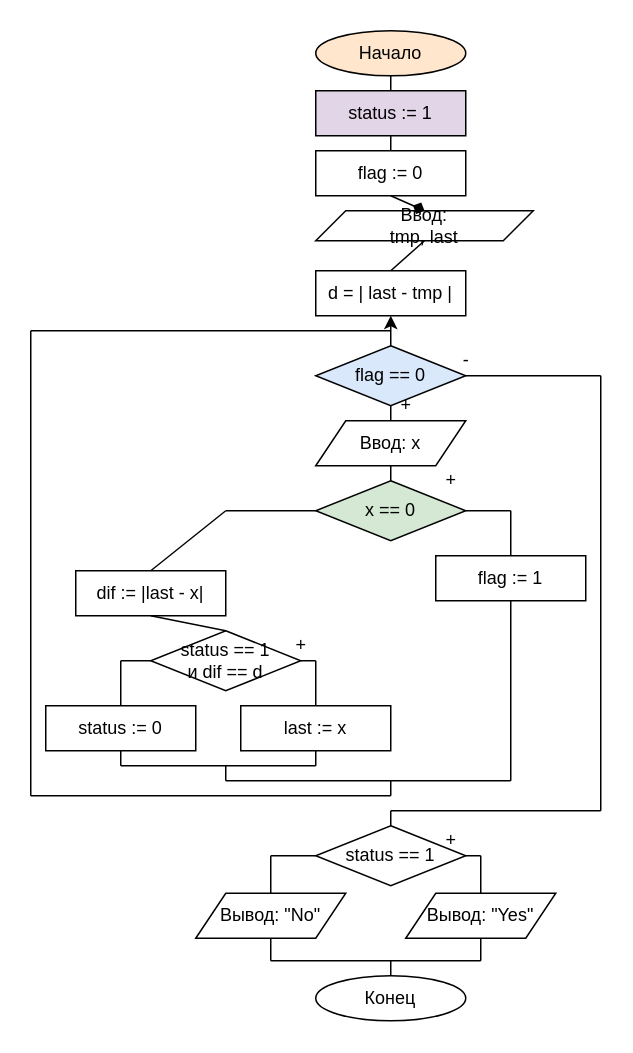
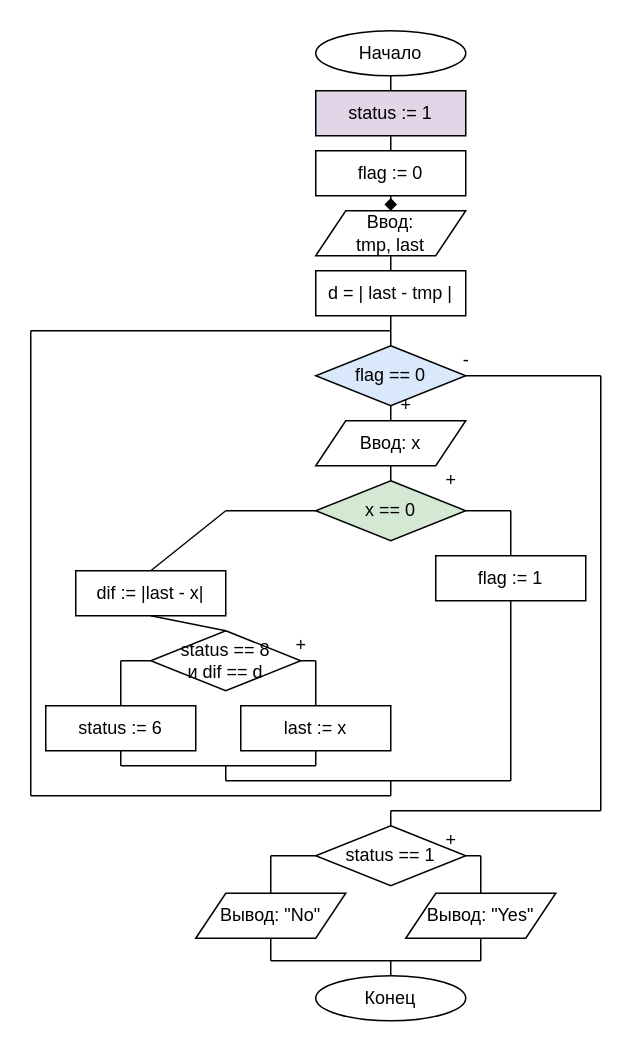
(391, 53) -> (391, 53)
(425, 226) -> (391, 233)
(391, 327) -> (391, 322)
(226, 661) -> (226, 661)
(121, 728) -> (121, 728)
